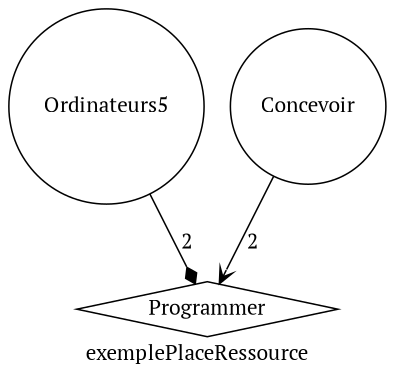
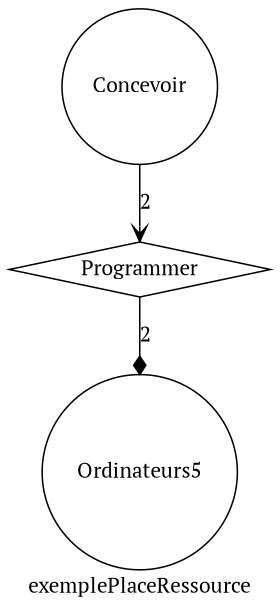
(168, 230) -> (140, 326)
